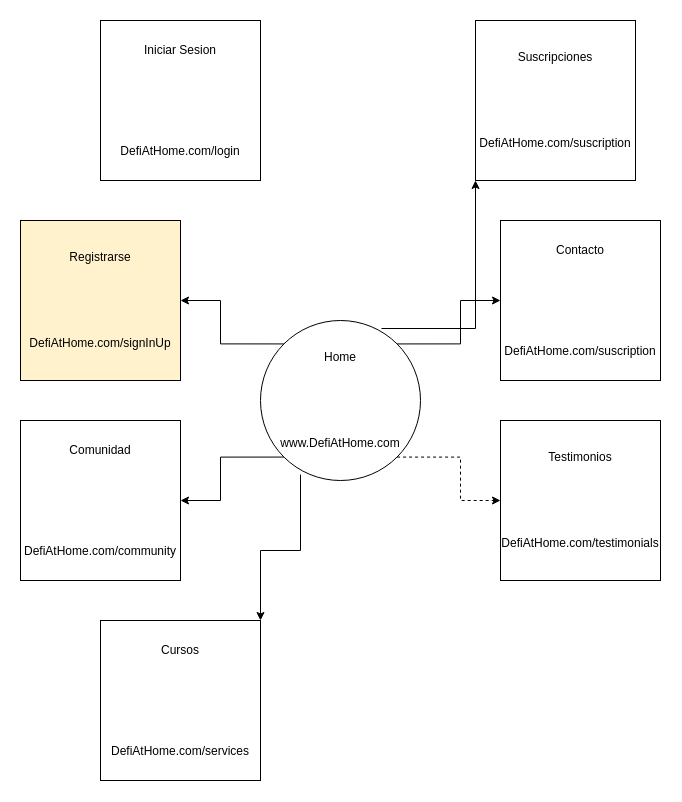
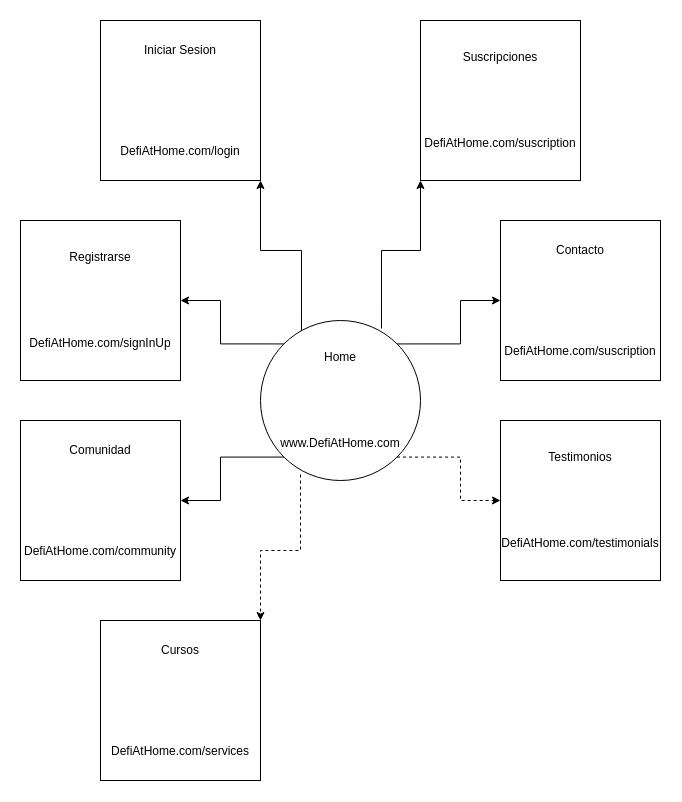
(556, 101) -> (501, 101)
none -> (290, 251)
(101, 301) -> (101, 301)
(287, 551) -> (287, 551)
